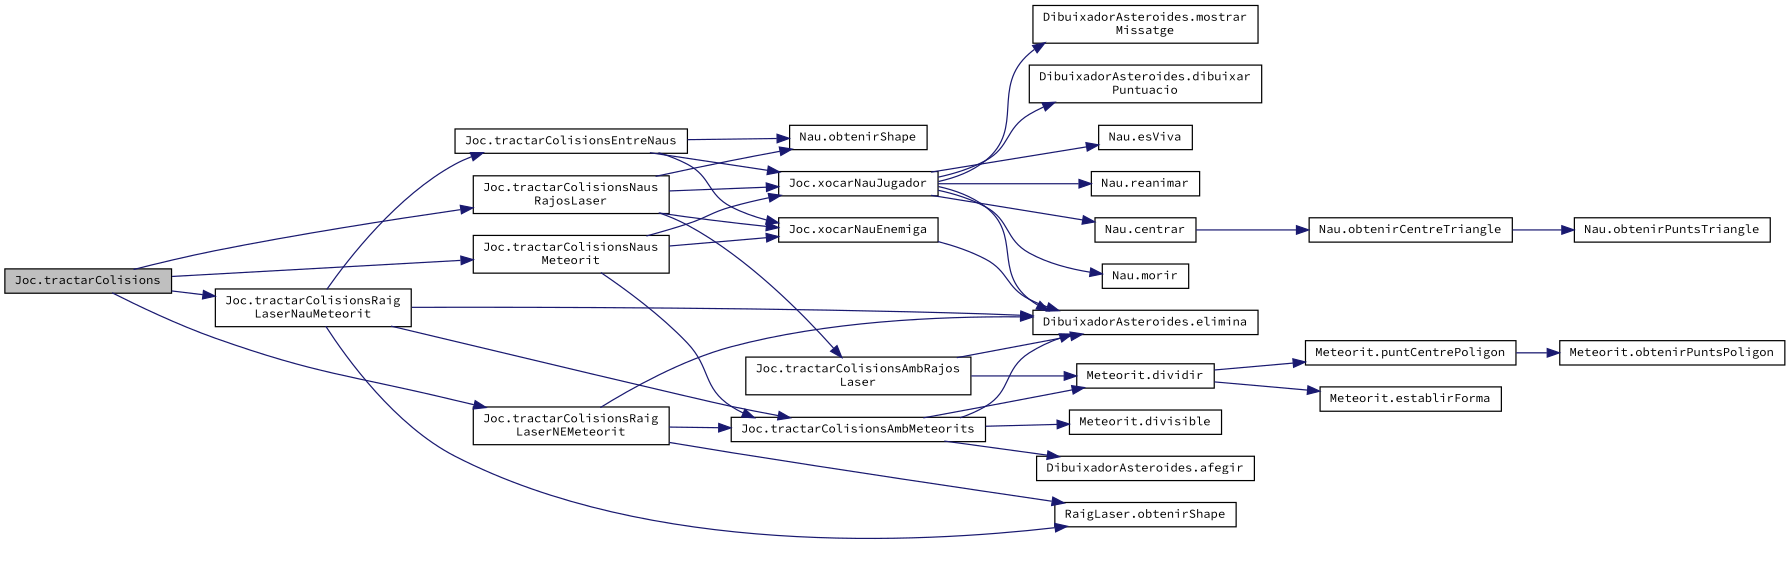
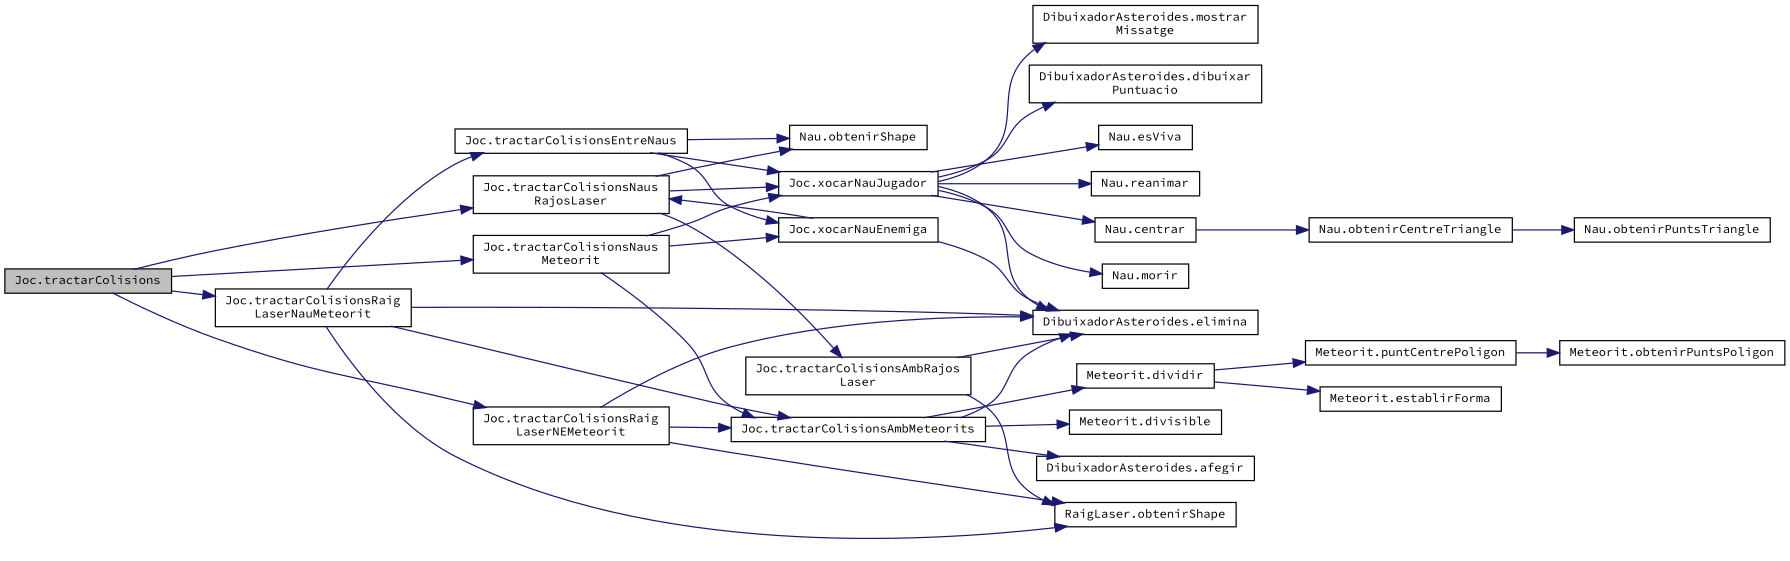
(715, 221) -> (761, 210)
(1020, 376) -> (1005, 439)
